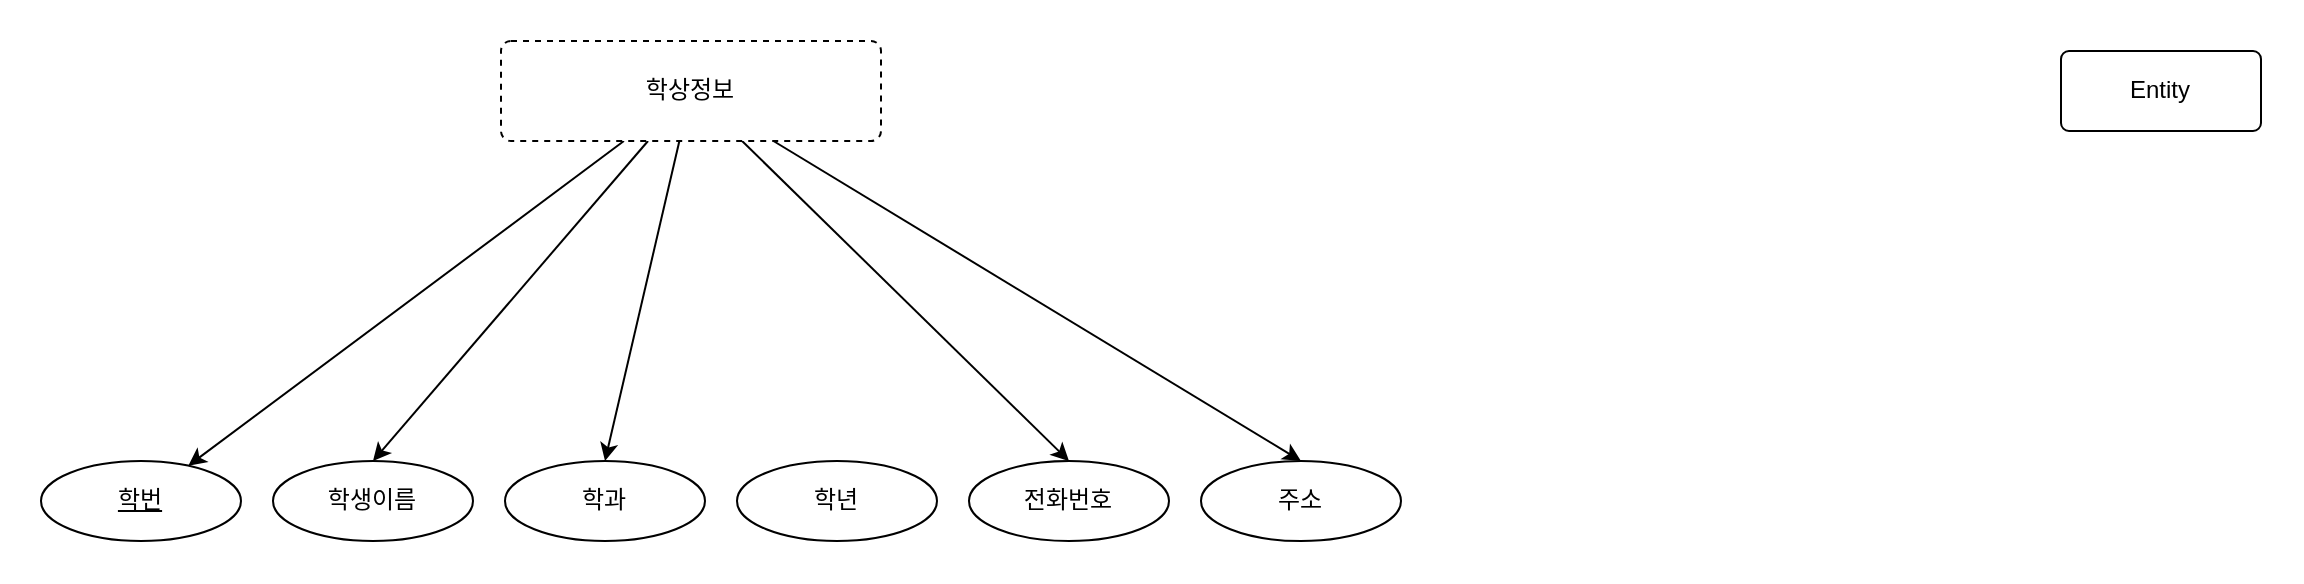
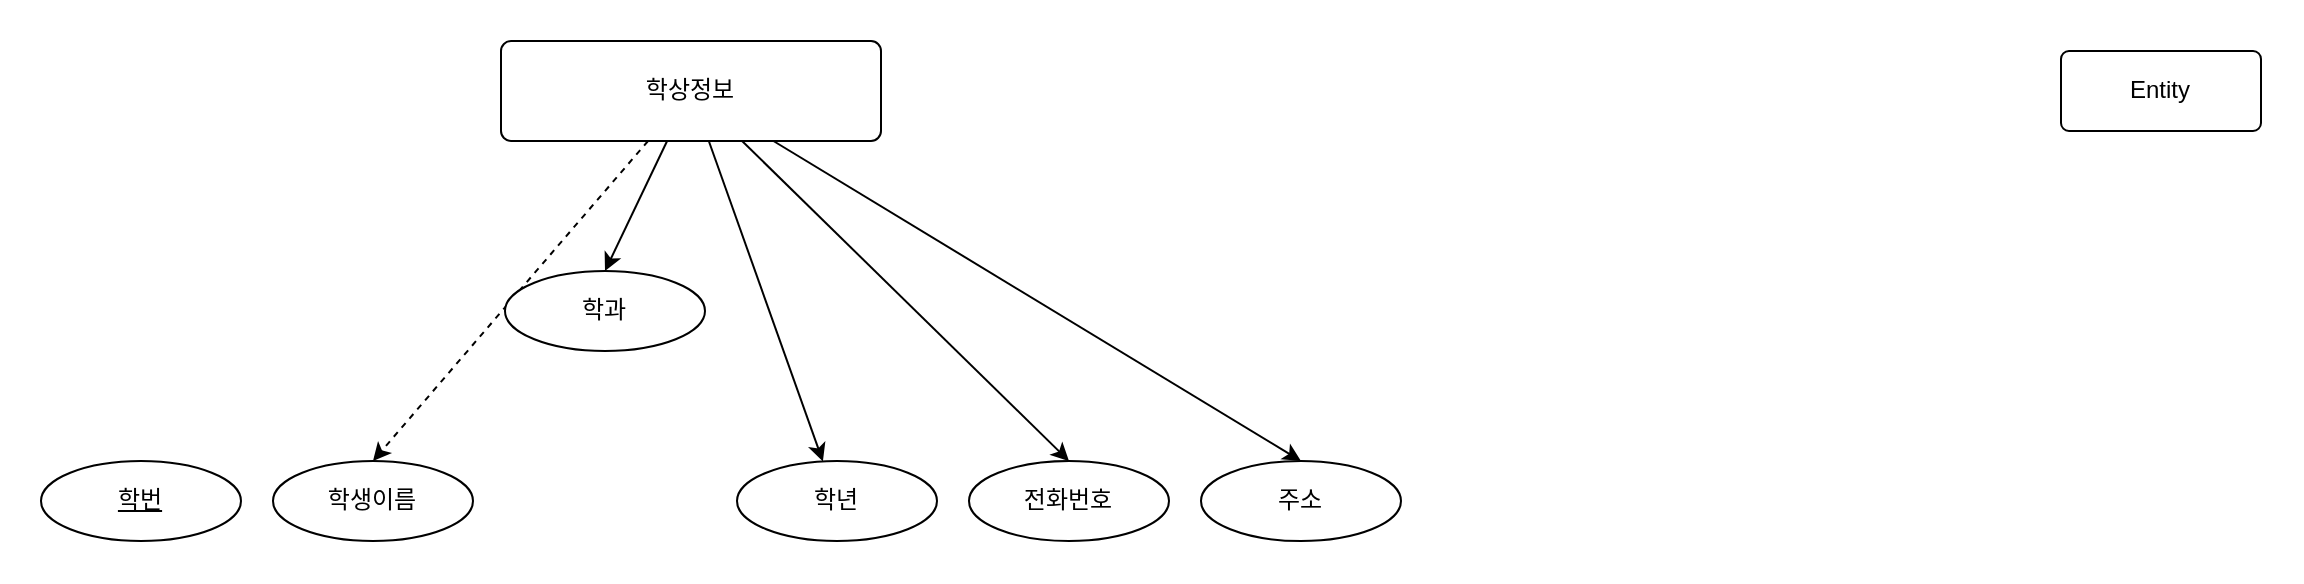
(691, 91) -> (691, 91)
(515, 296) -> (515, 296)
(411, 300) -> (764, 295)
(605, 501) -> (605, 311)
